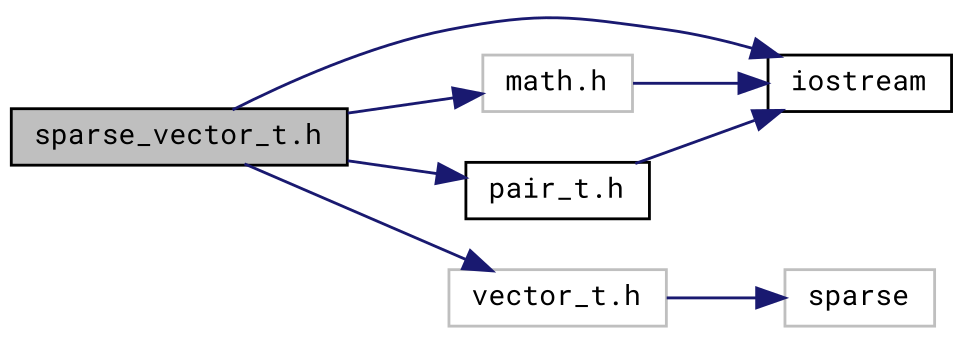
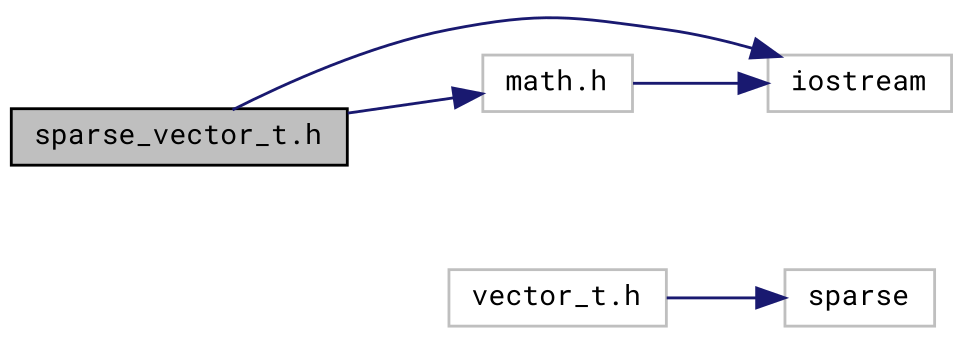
(860, 83) -> (860, 83)
(558, 191) -> none
(355, 212) -> none
